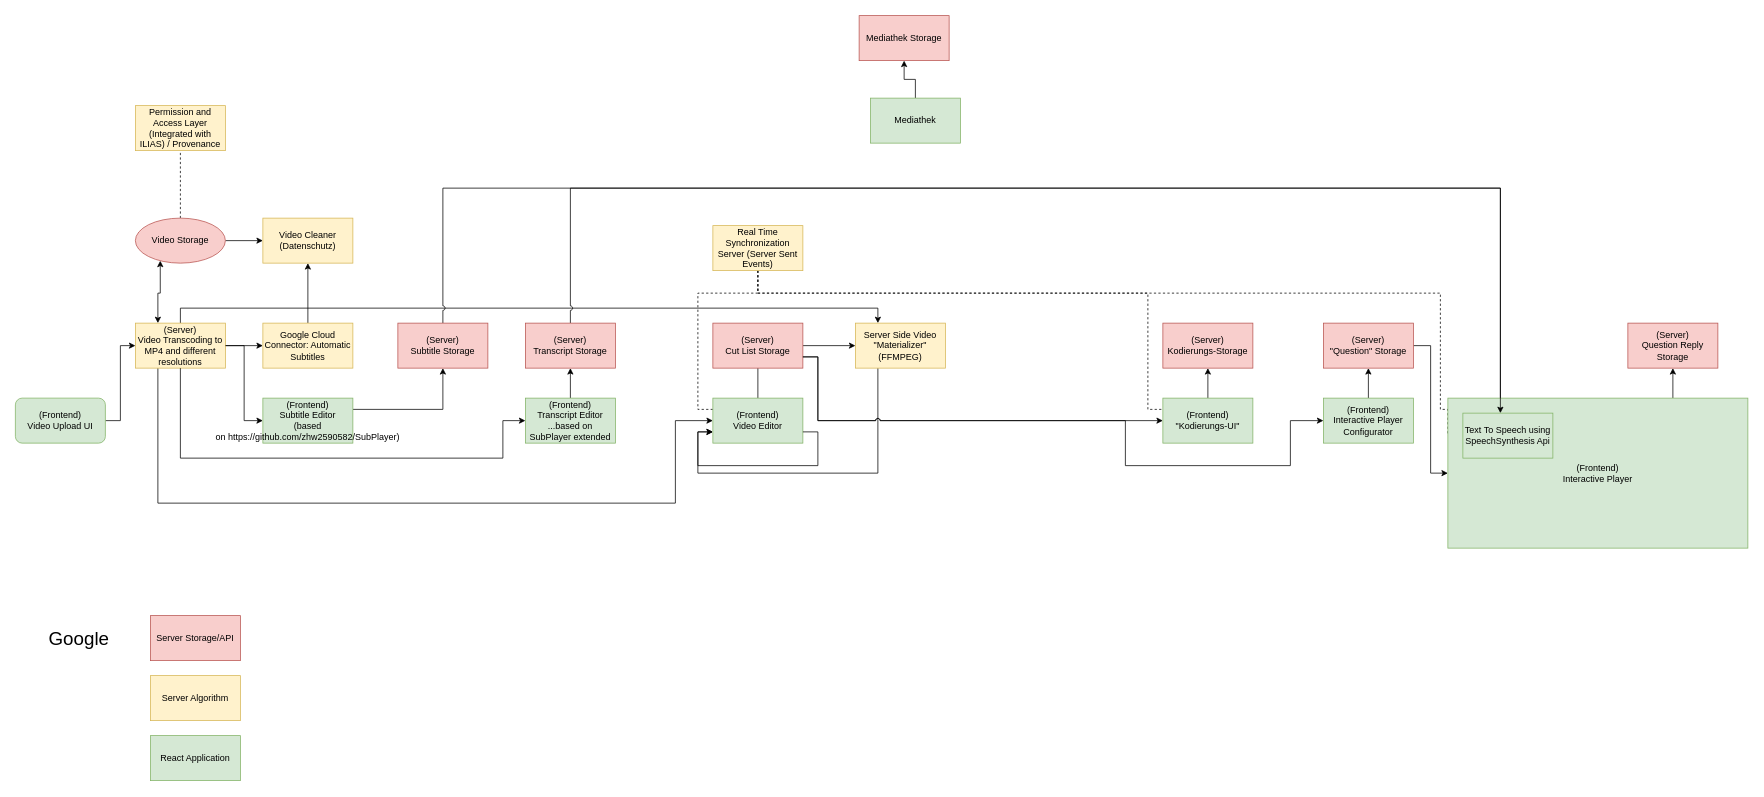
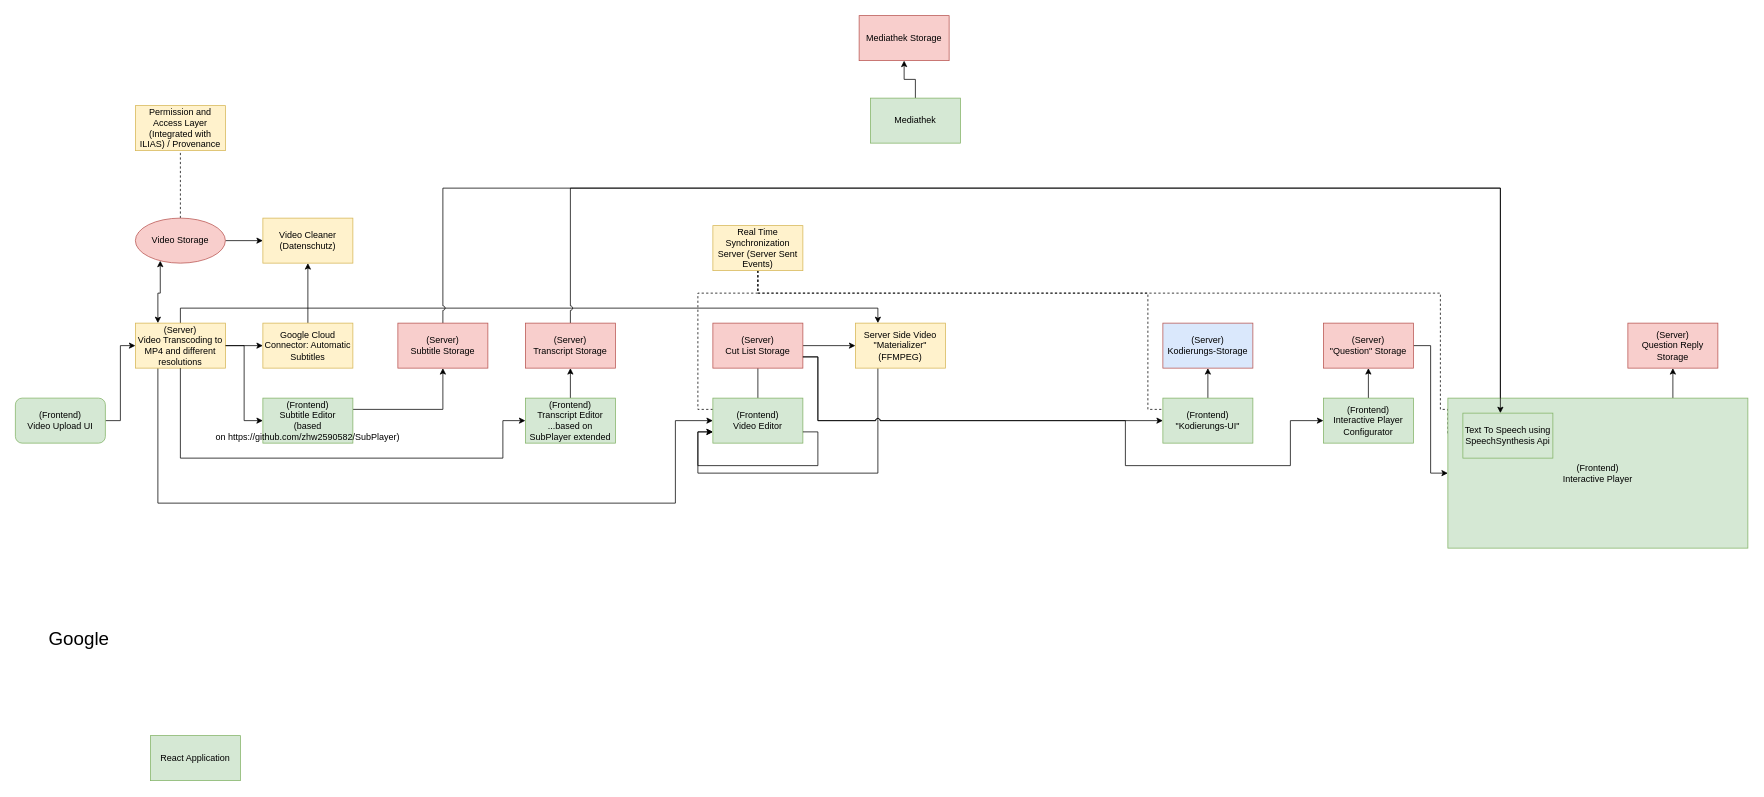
(1208, 345) -> (1208, 345)
(195, 638) -> none
(195, 698) -> none
